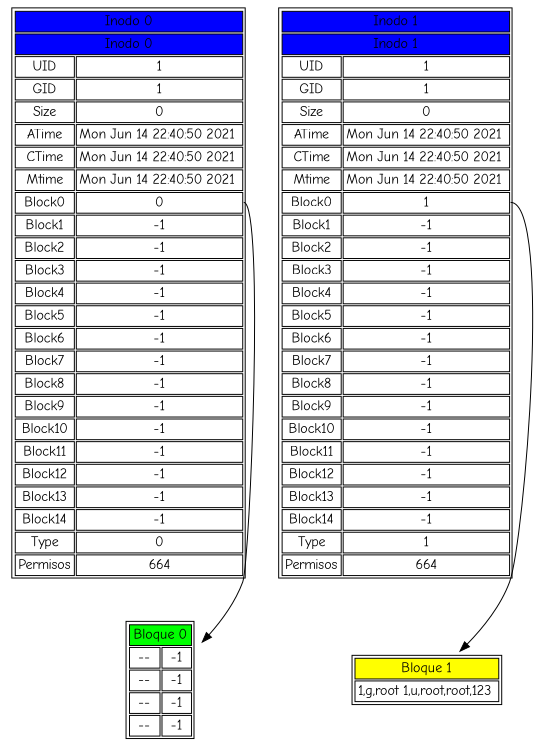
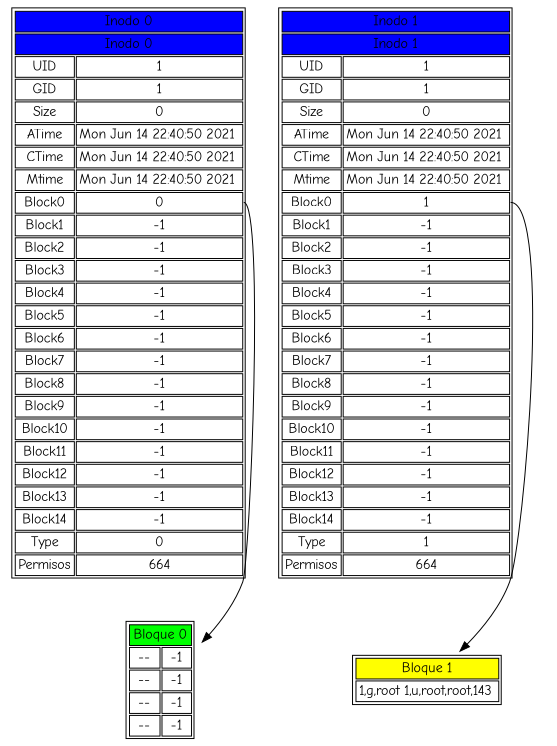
(427, 691) -> (427, 691)
